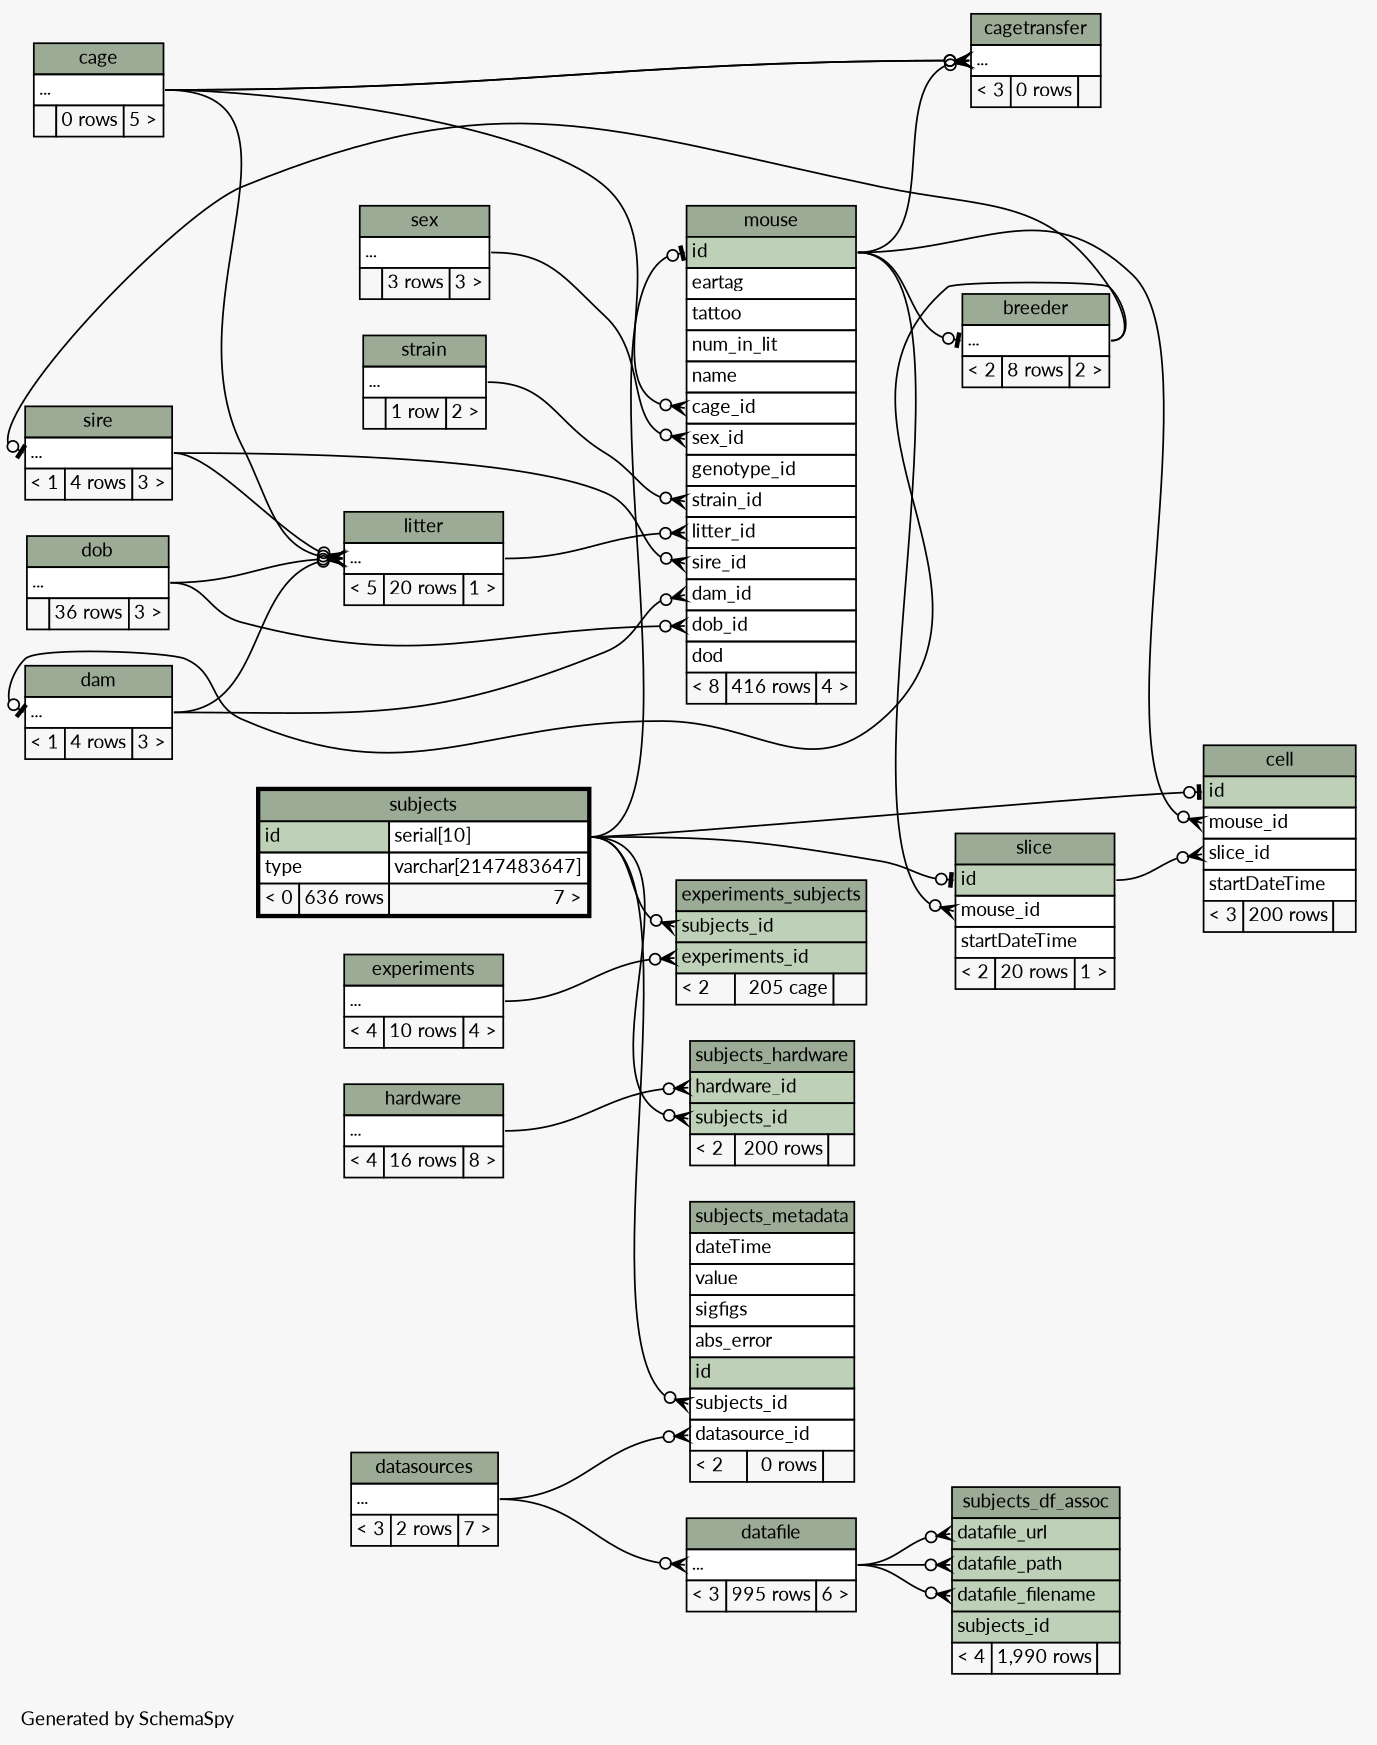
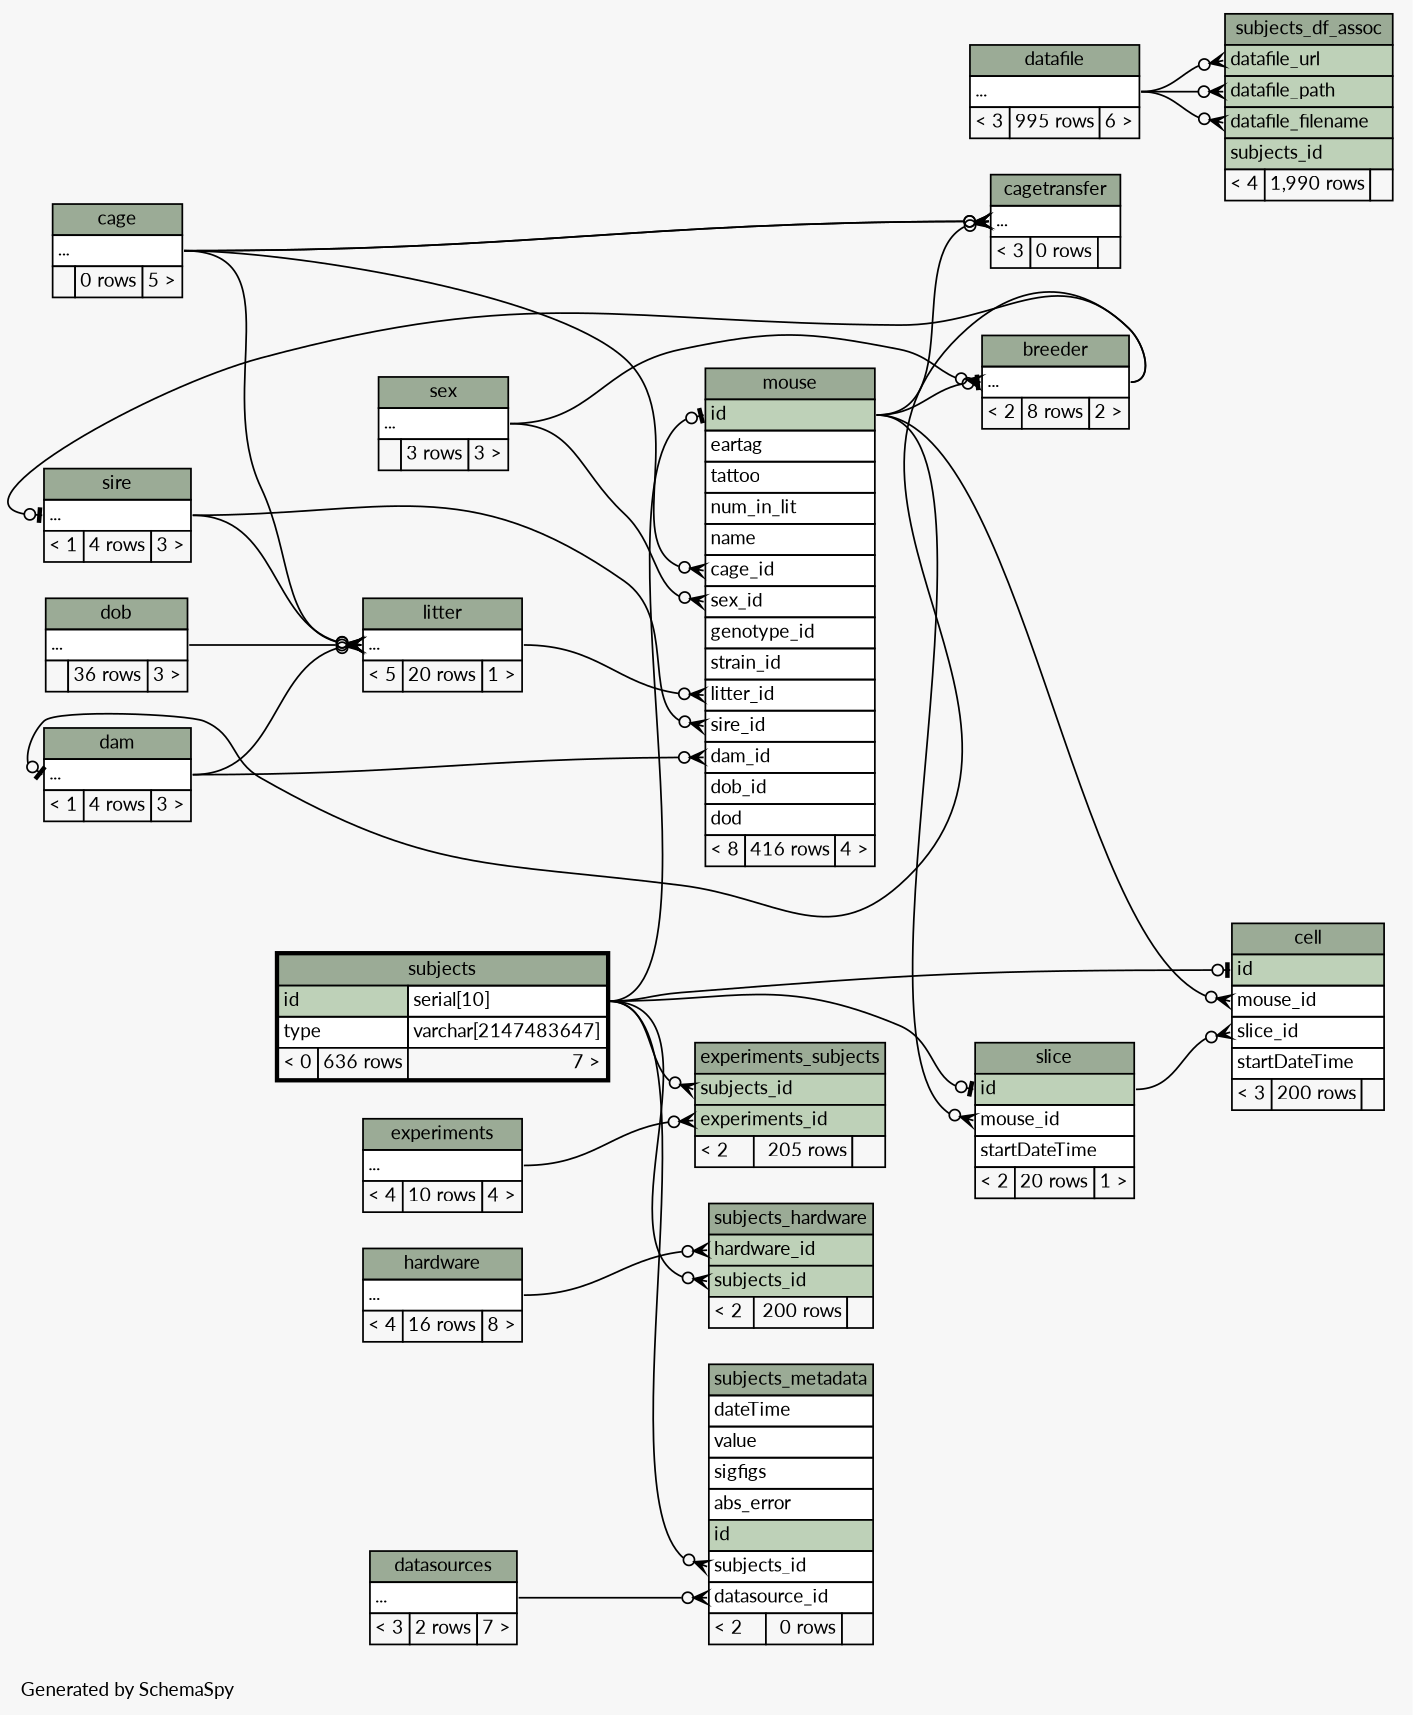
none -> (727, 341)
(424, 382) -> none
(408, 646) -> none
(789, 988) -> (807, 1151)
(582, 1525) -> none
